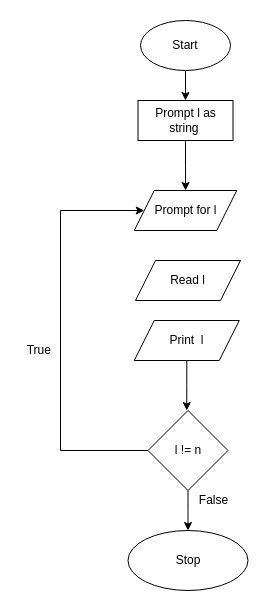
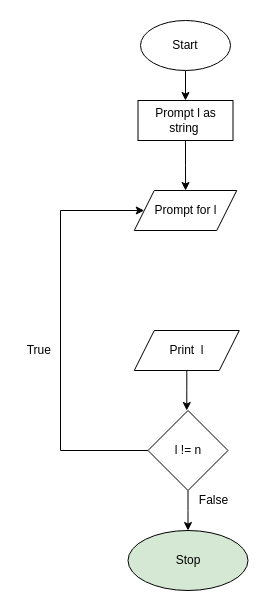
(188, 281) -> none
(187, 341) -> (187, 351)
(188, 561) -> (188, 561)
